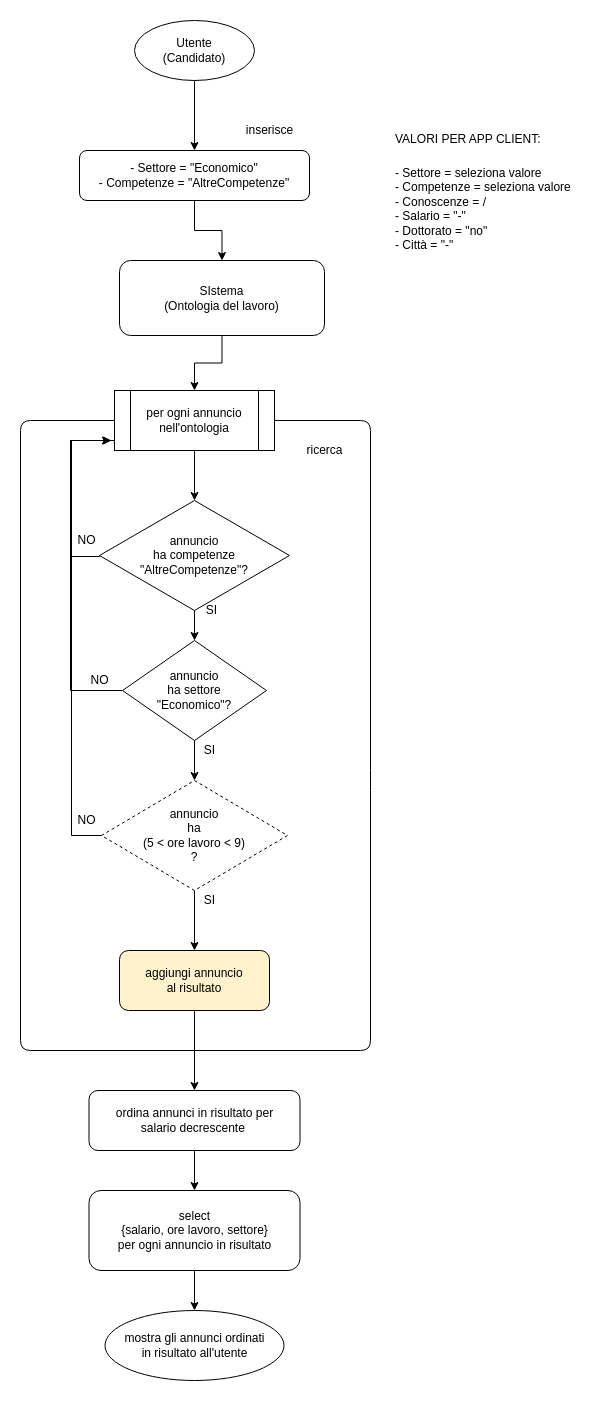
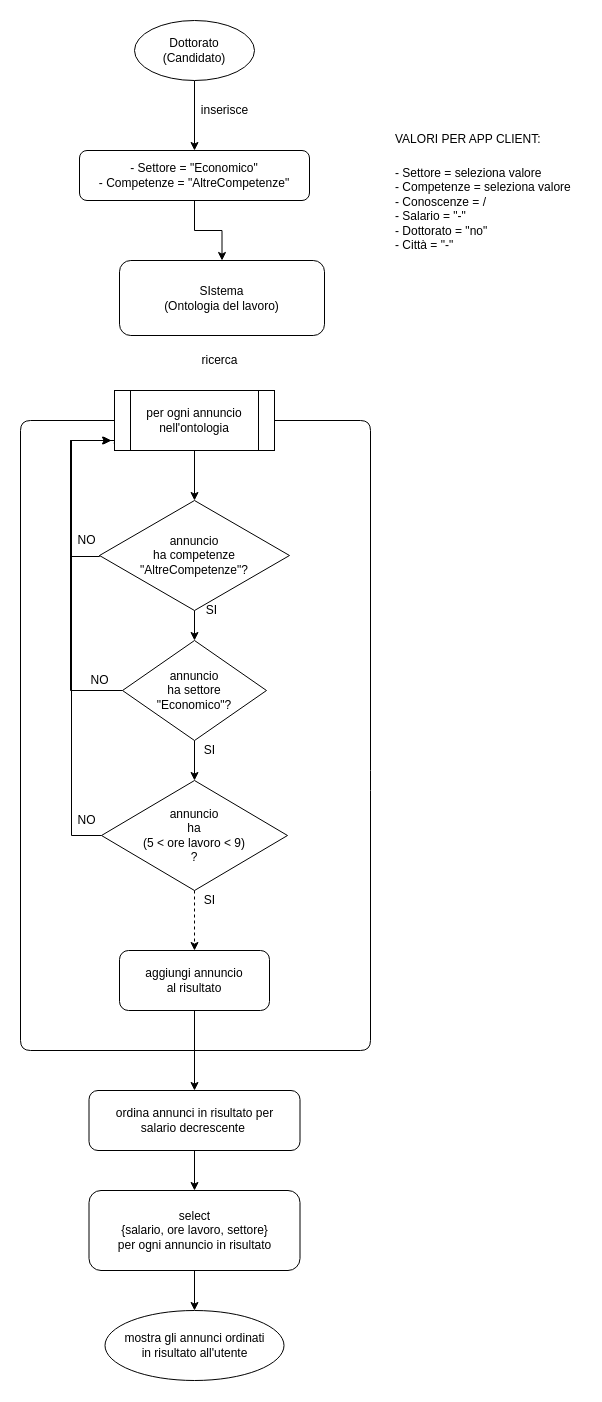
(195, 51) -> (195, 51)
(270, 131) -> (225, 111)
(212, 363) -> none
(325, 451) -> (220, 361)
(195, 836) -> (195, 836)
(195, 917) -> (195, 917)
(195, 981) -> (195, 981)
